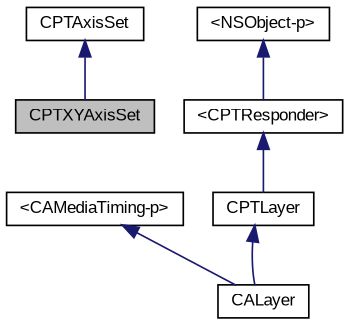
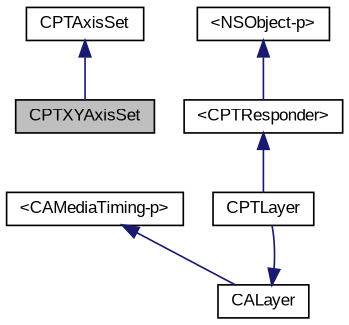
(252, 264) -> (274, 247)
